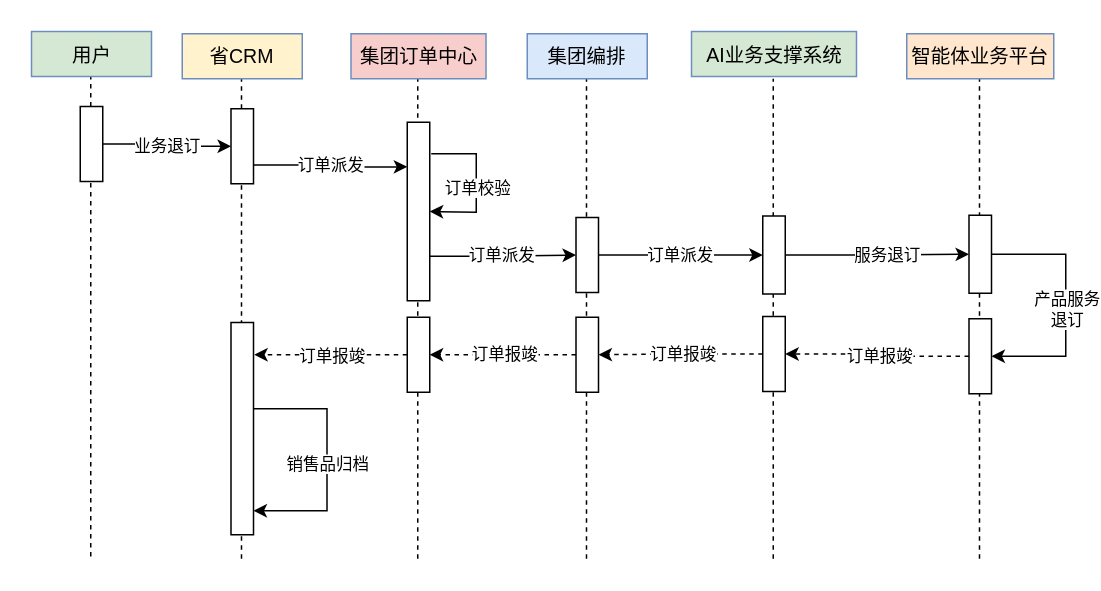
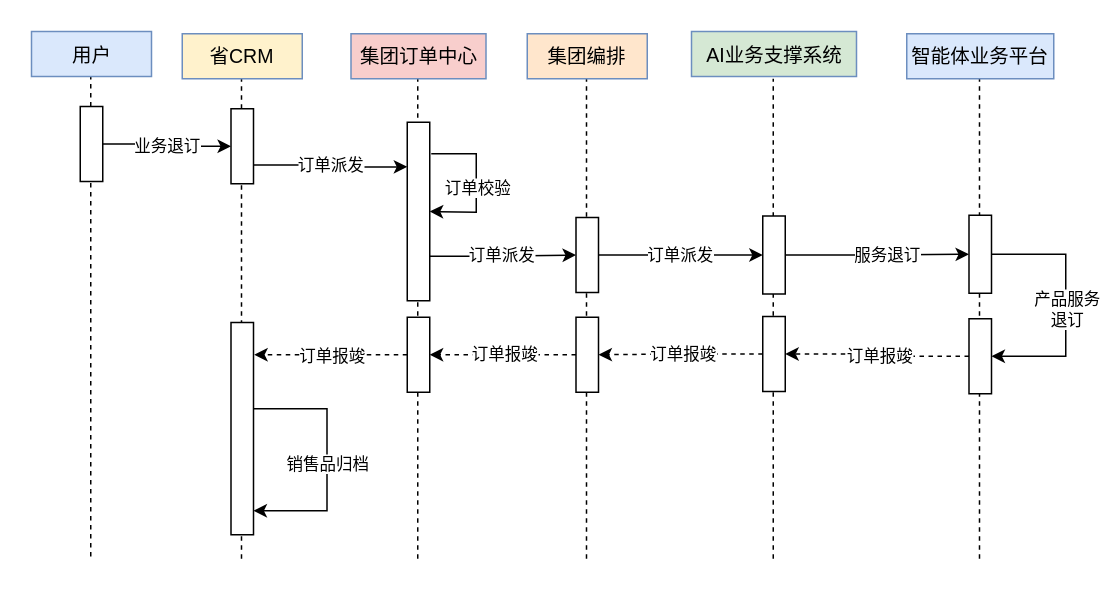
(92, 54) -> (92, 54)
(587, 56) -> (587, 56)
(980, 56) -> (980, 56)
